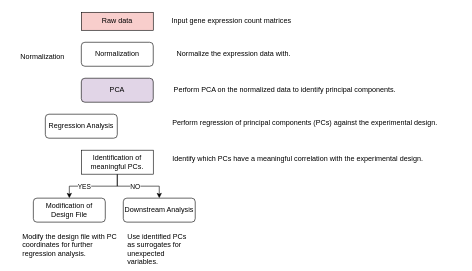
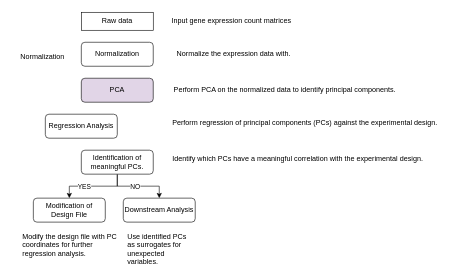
(117, 21) -> (117, 21)
(117, 162) -> (117, 162)
